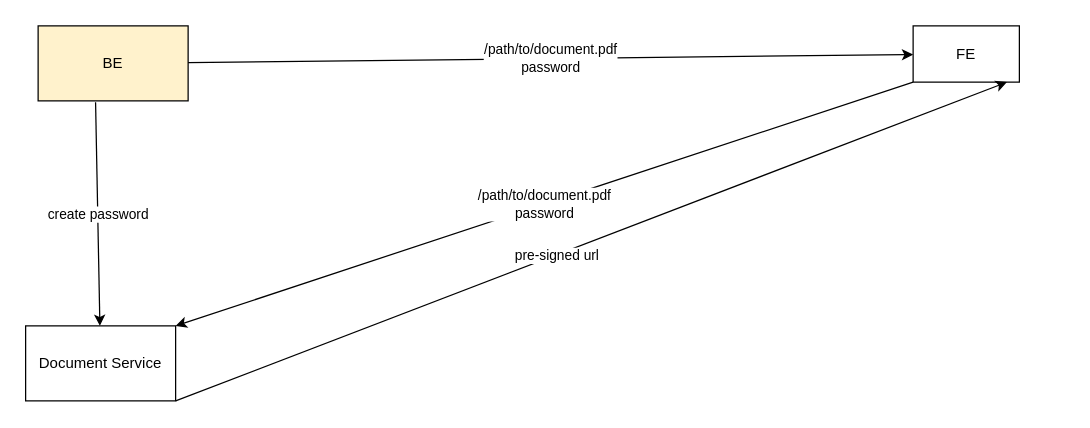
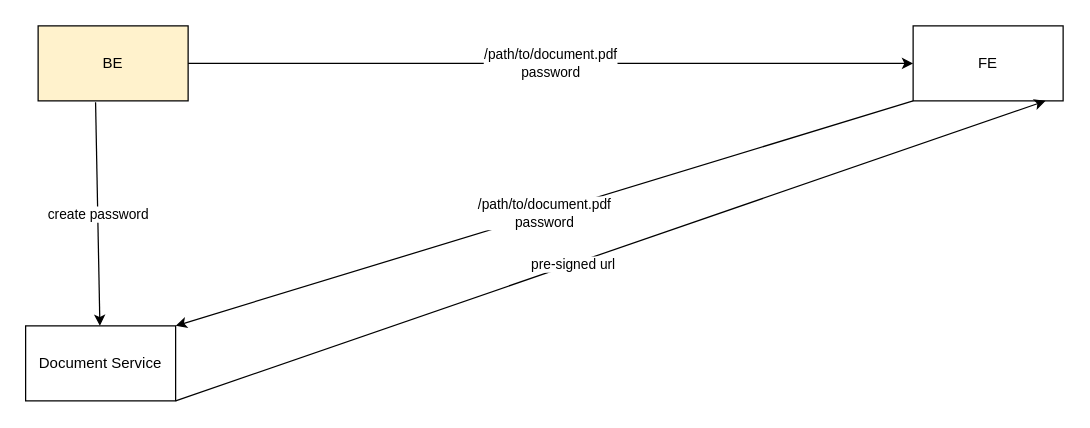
(966, 54) -> (988, 63)
